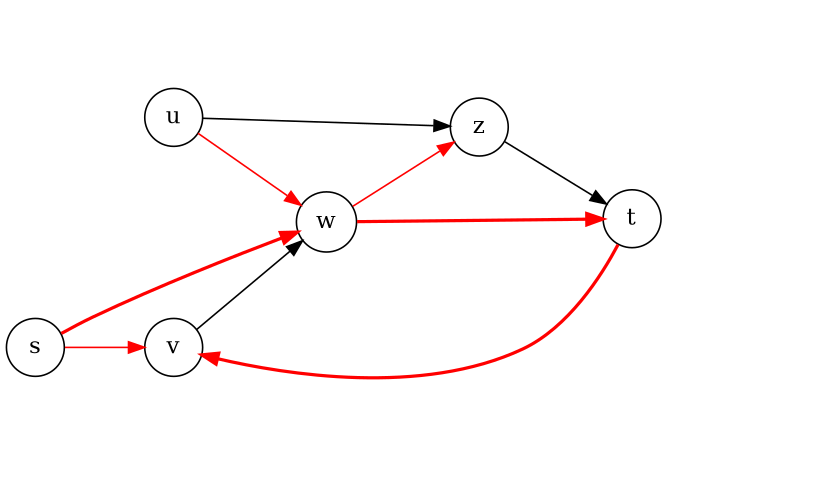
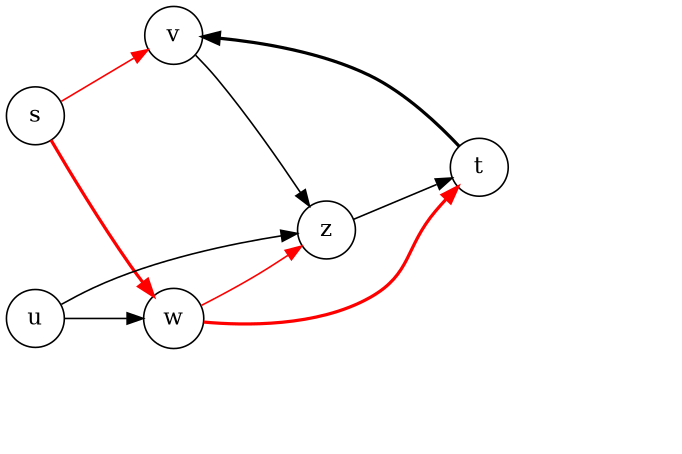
(243, 164) -> (96, 318)
(243, 290) -> (251, 122)
(443, 373) -> (351, 67)
